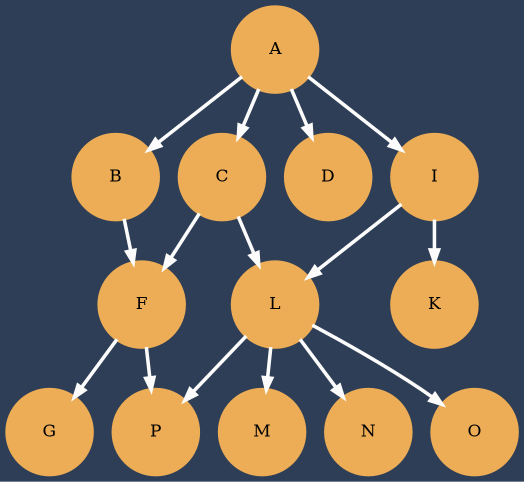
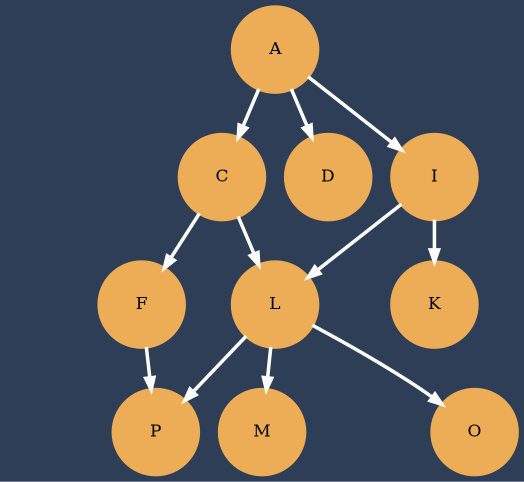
(116, 177) -> none
(50, 432) -> none
(368, 432) -> none
